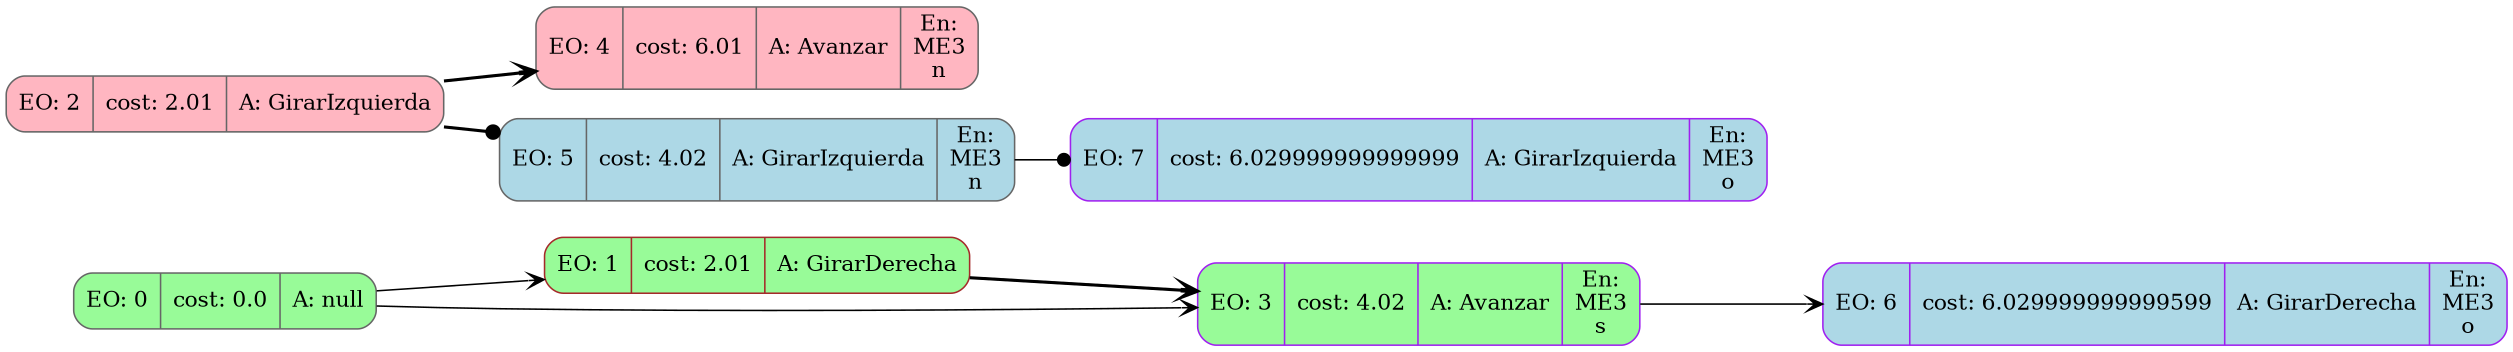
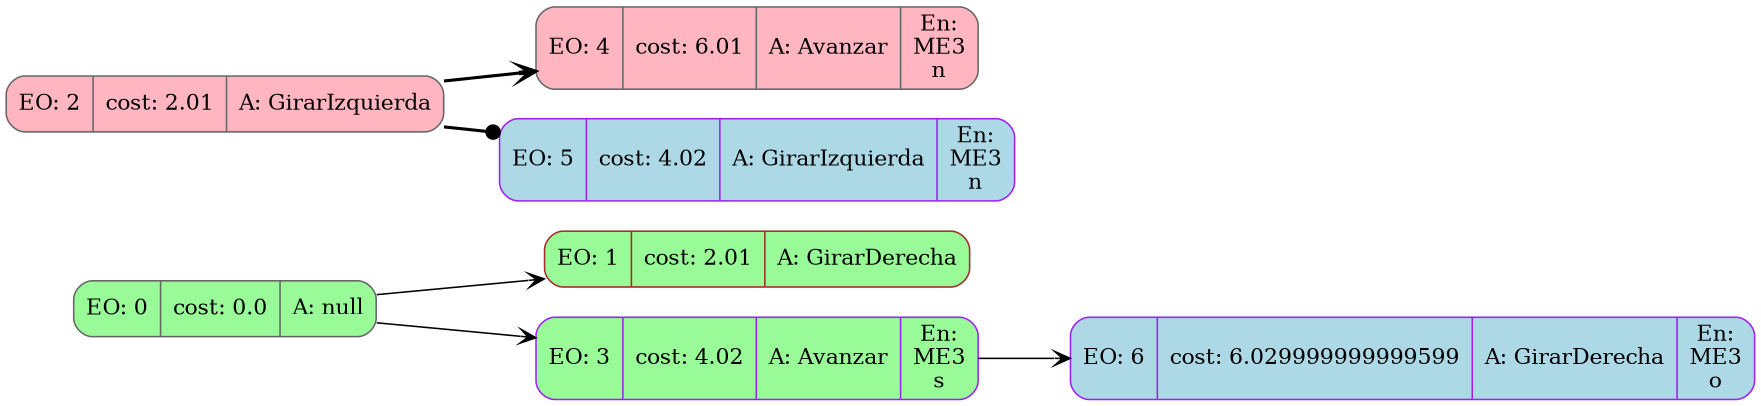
(757, 160) -> (757, 160)
(1419, 160) -> none
(1076, 284) -> none
